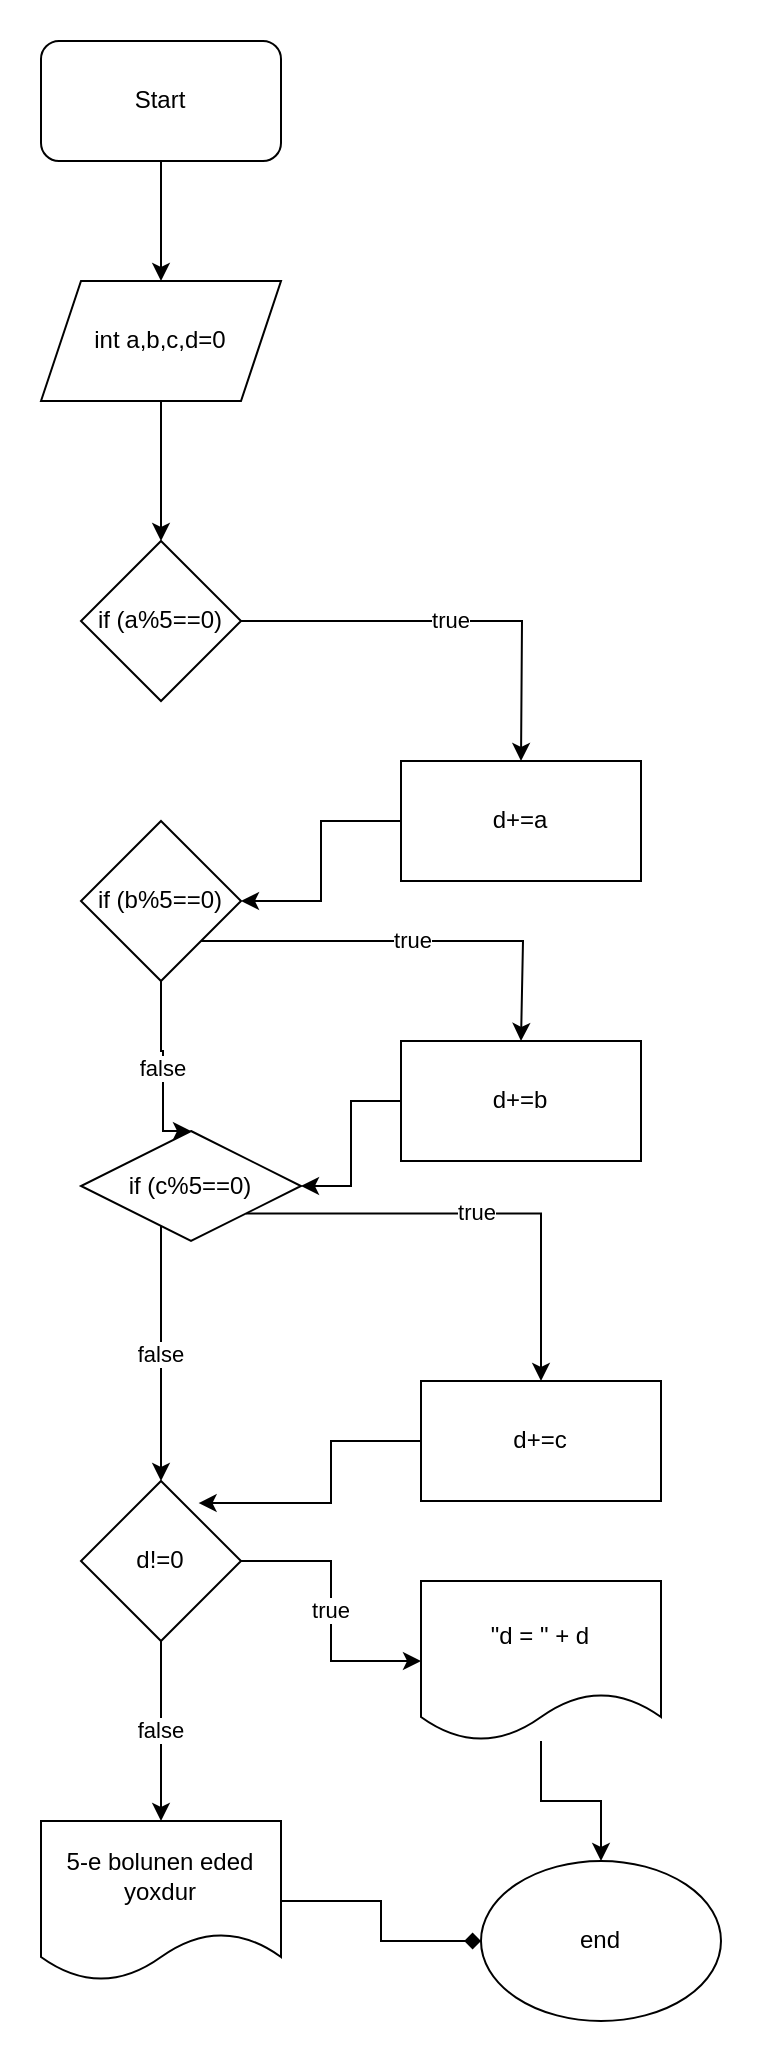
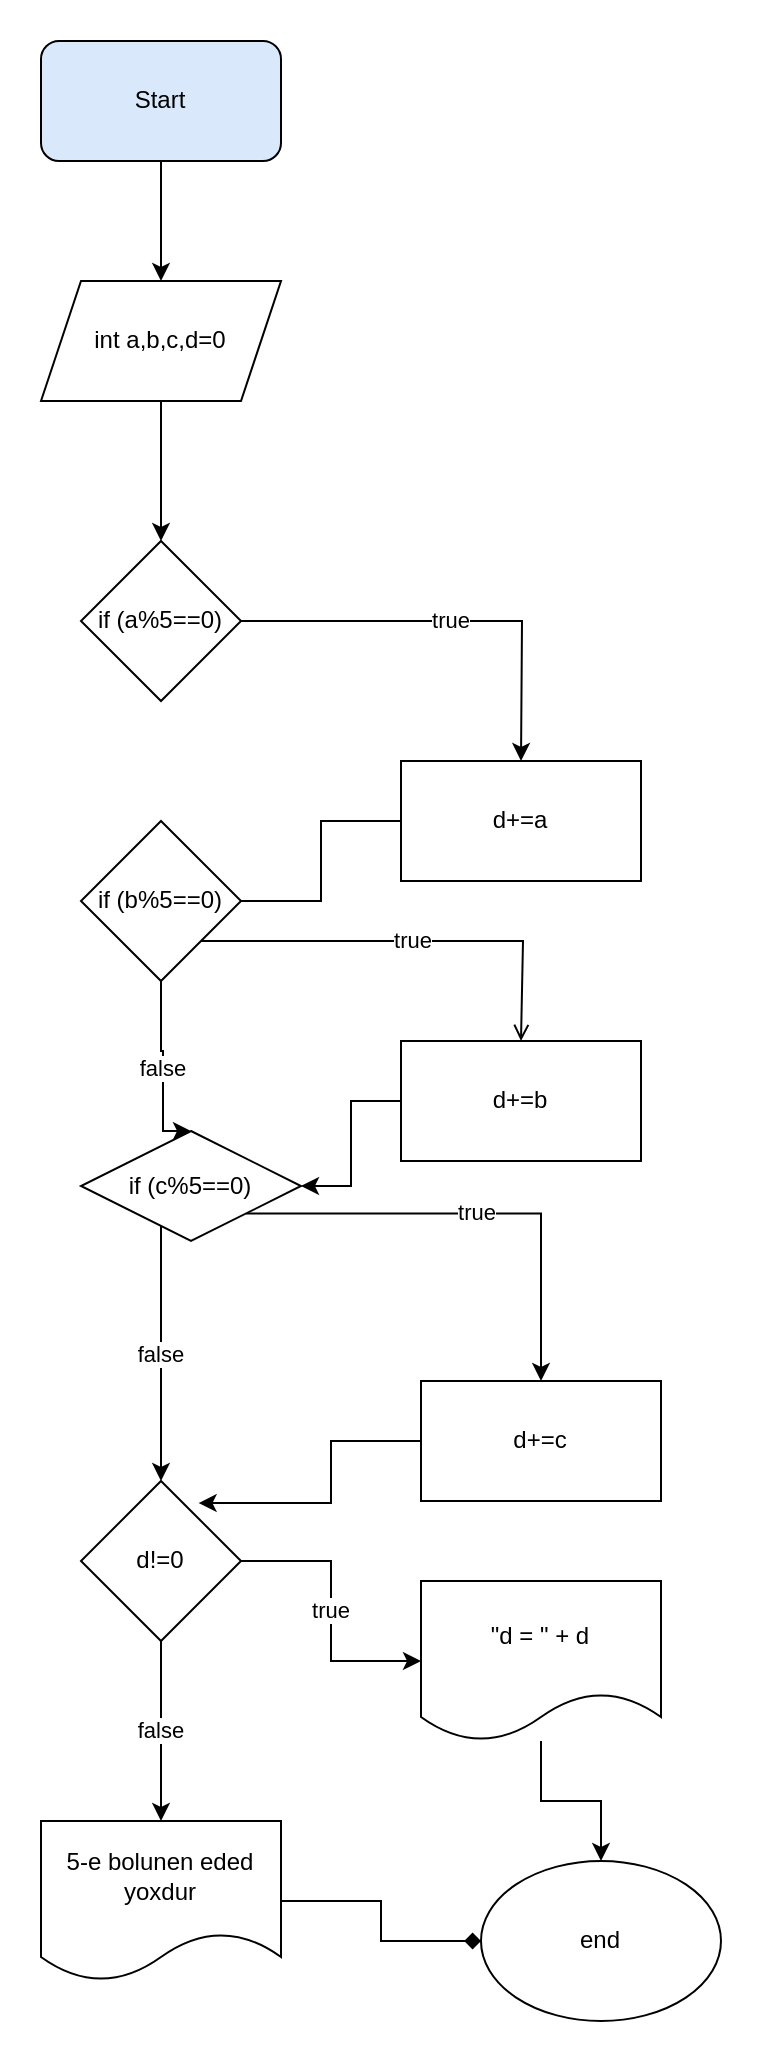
(161, 101) -> (161, 101)
(256, 901) -> (250, 901)
(521, 1026) -> (521, 1029)
